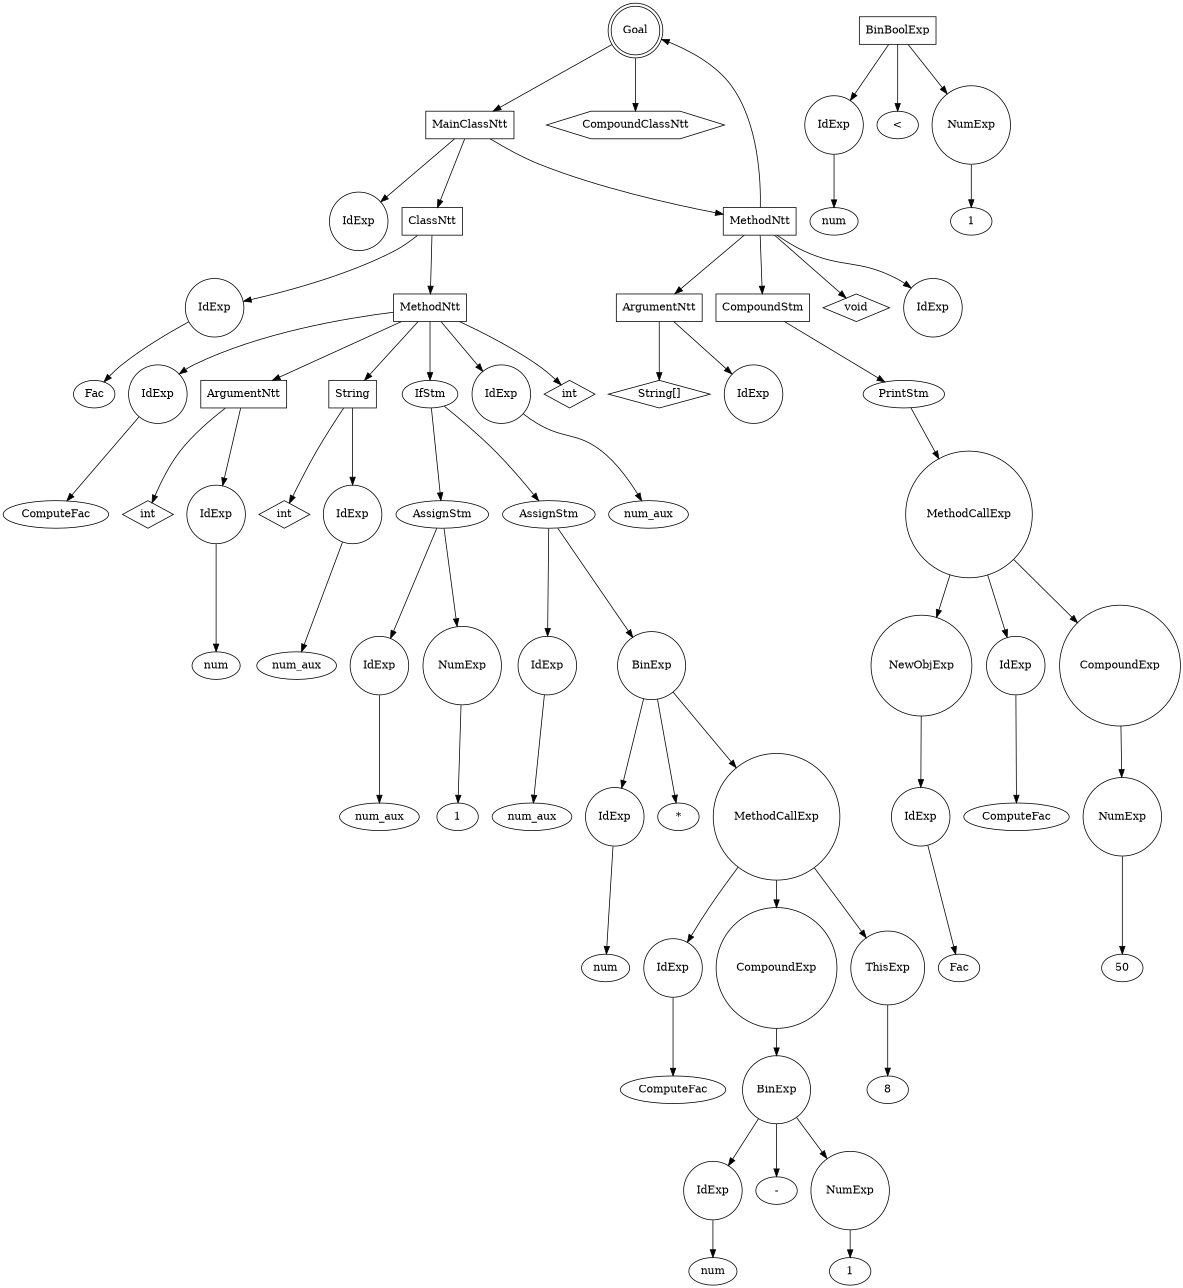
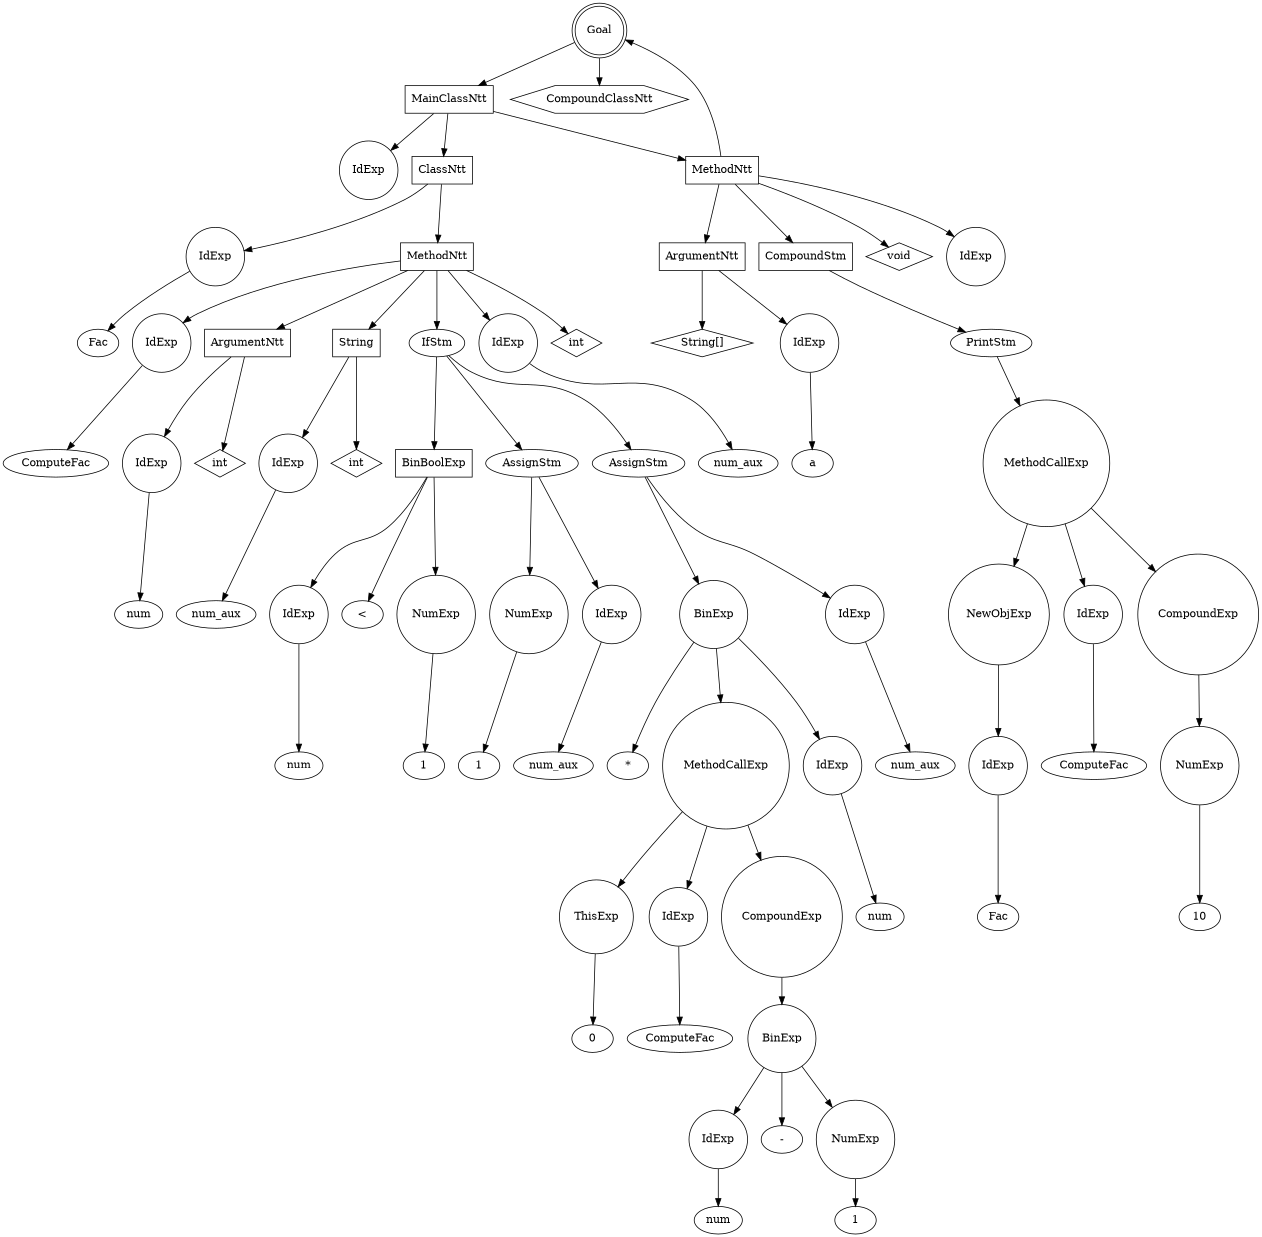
none -> (435, 399)
none -> (813, 463)
(1122, 968) -> (1200, 917)
(888, 1090) -> (593, 1039)
